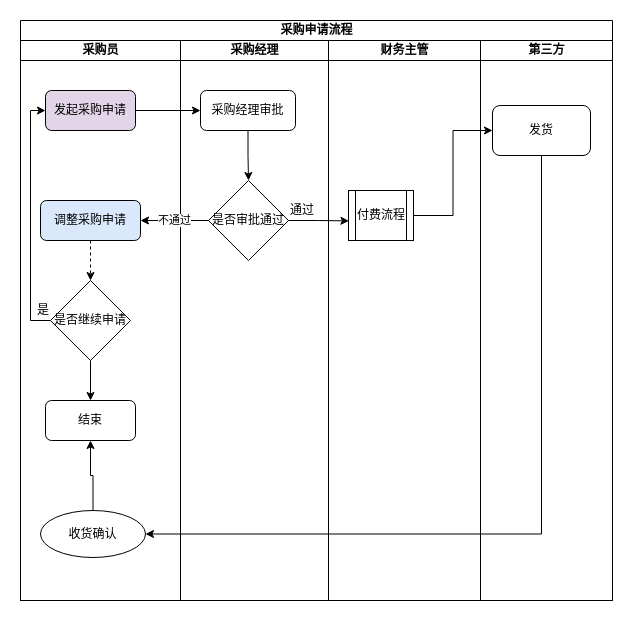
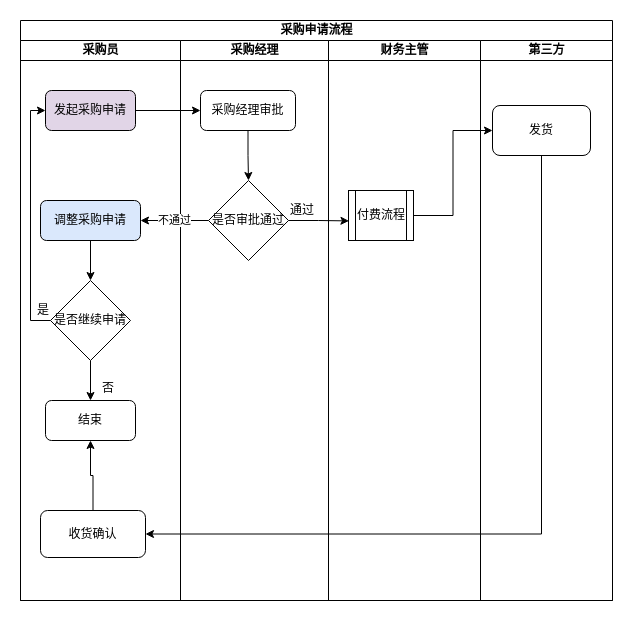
(91, 257) -> (91, 257)
none -> (116, 389)
(93, 534) -> (93, 534)
